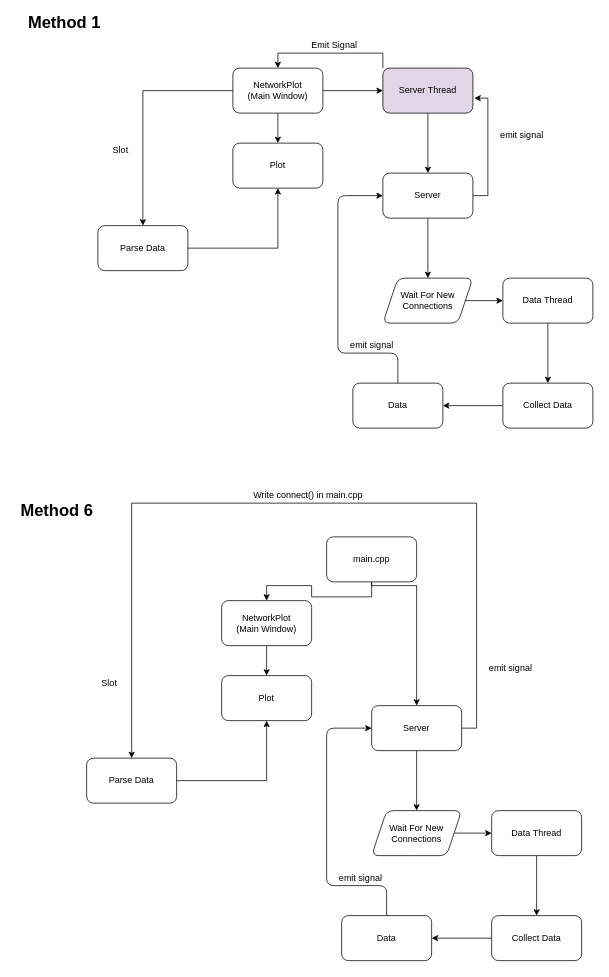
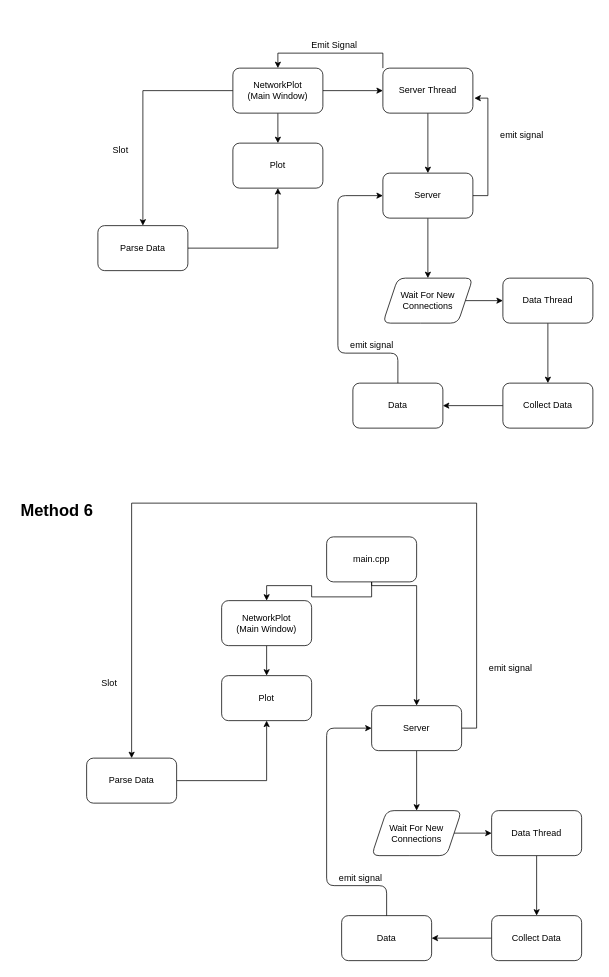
(64, 23) -> none
(428, 90) -> (428, 90)
(308, 495) -> none
